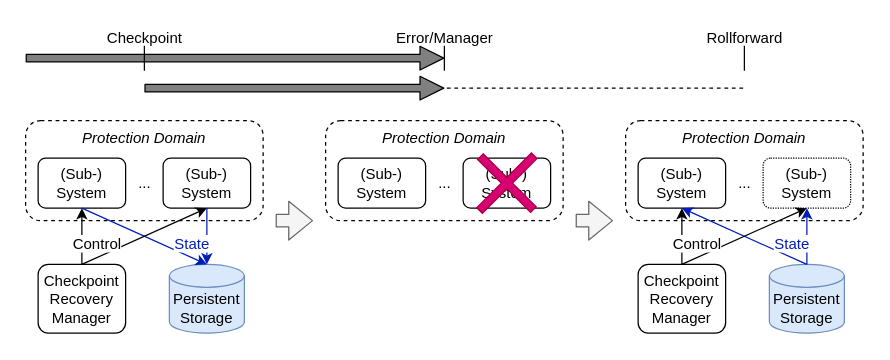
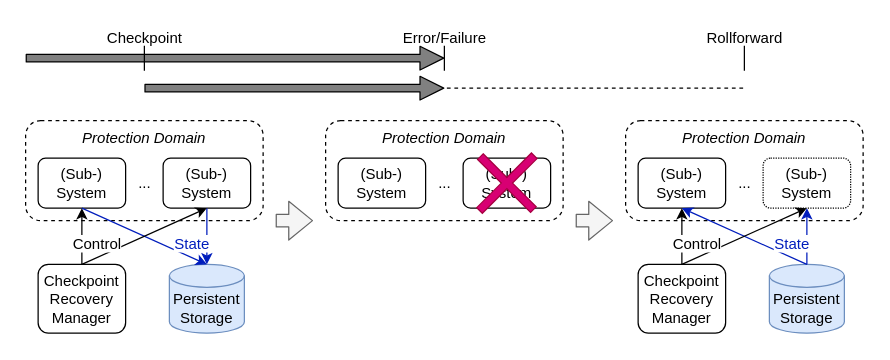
(445, 38) -> (445, 38)
